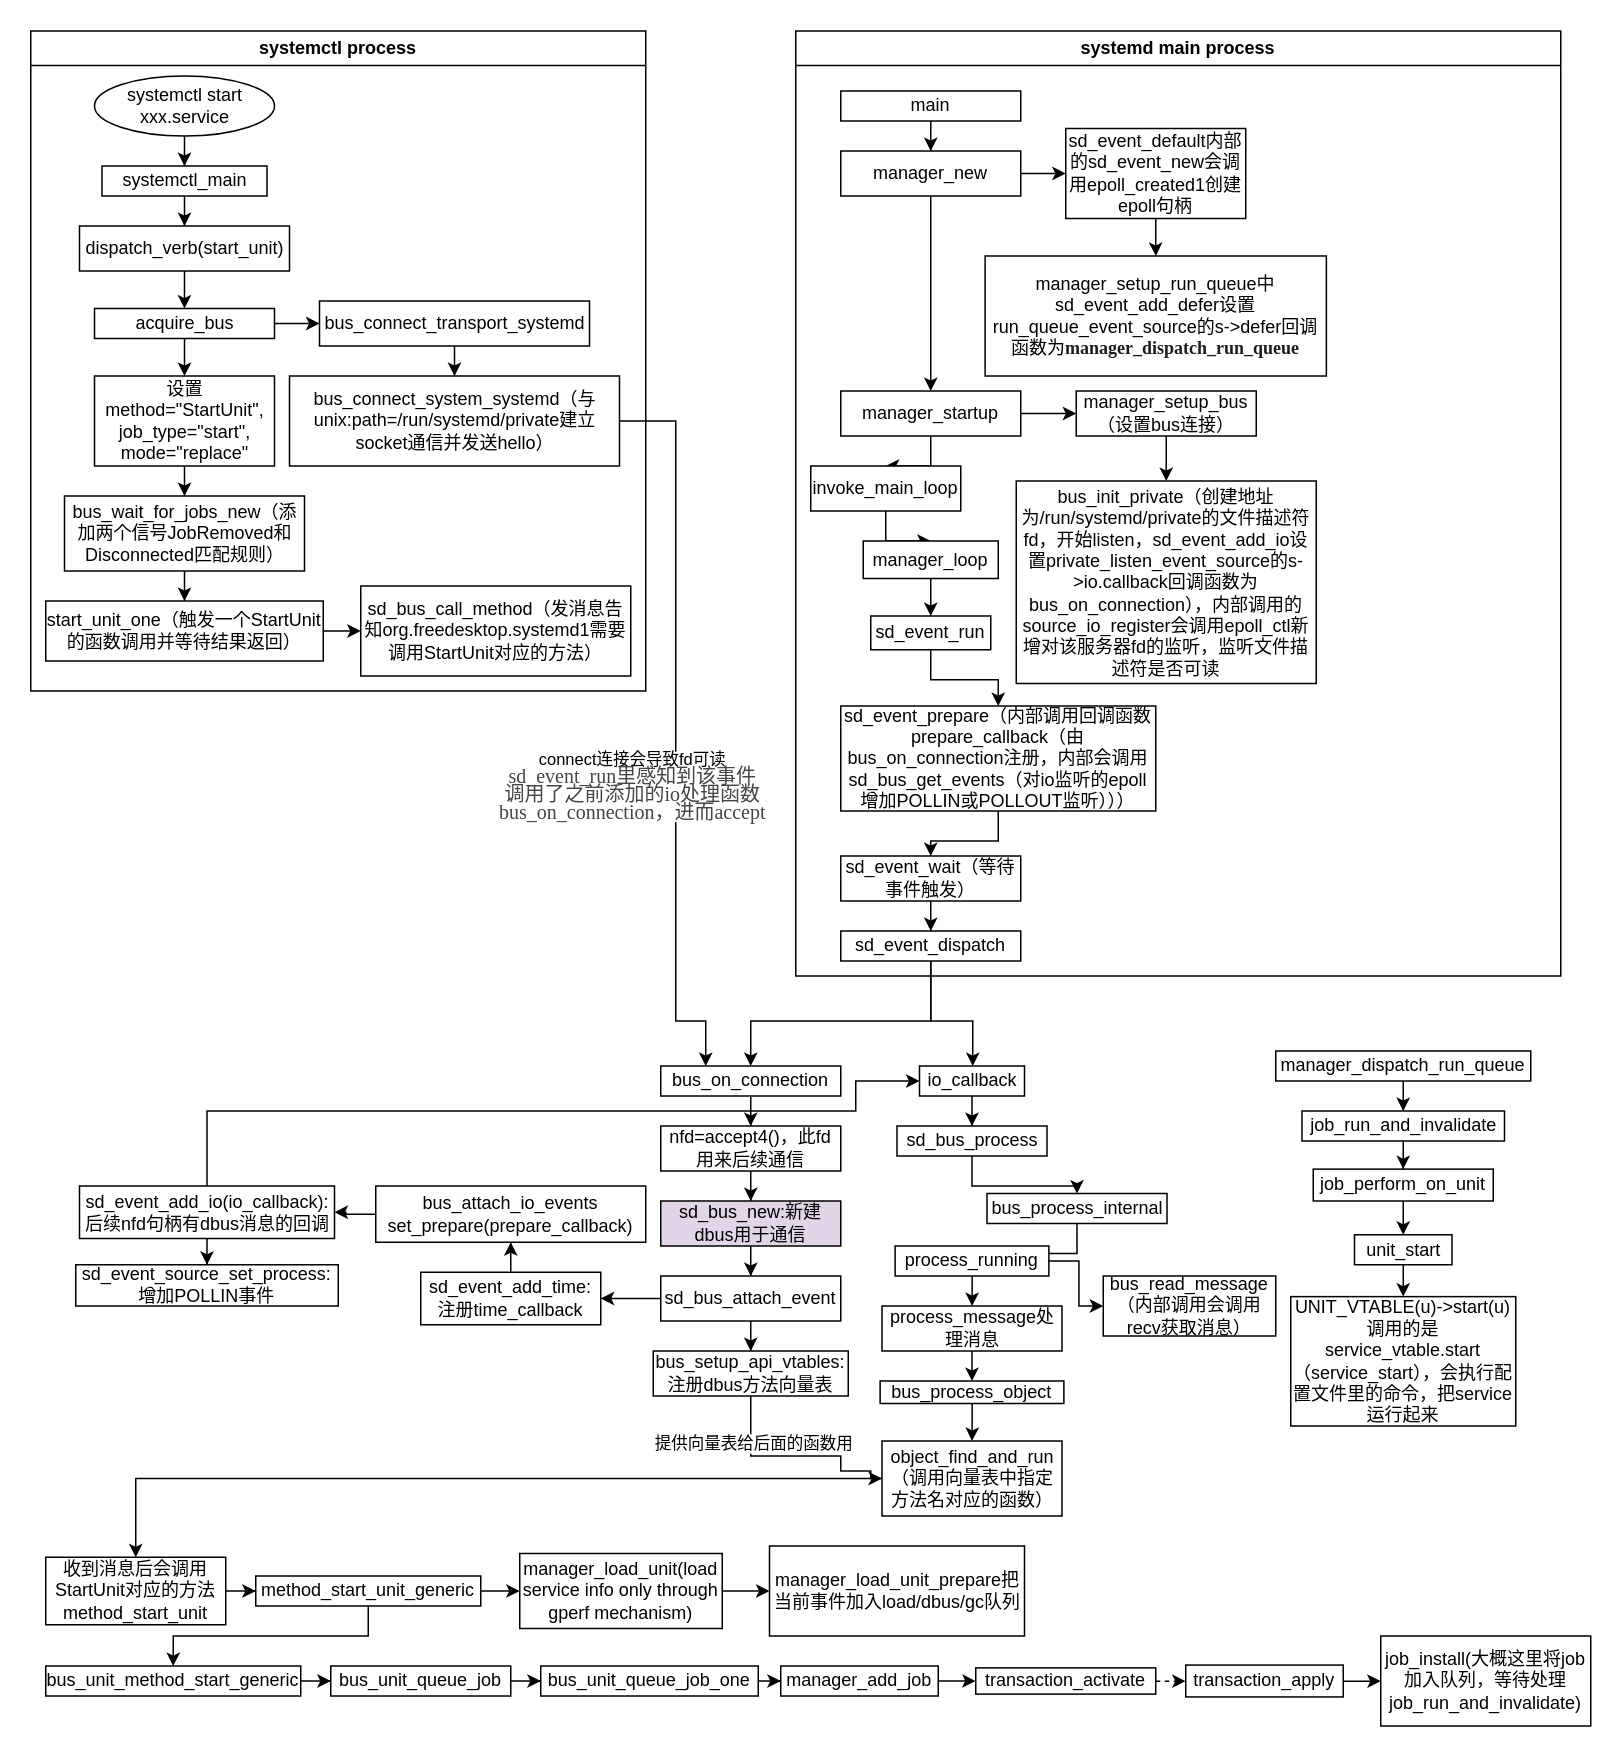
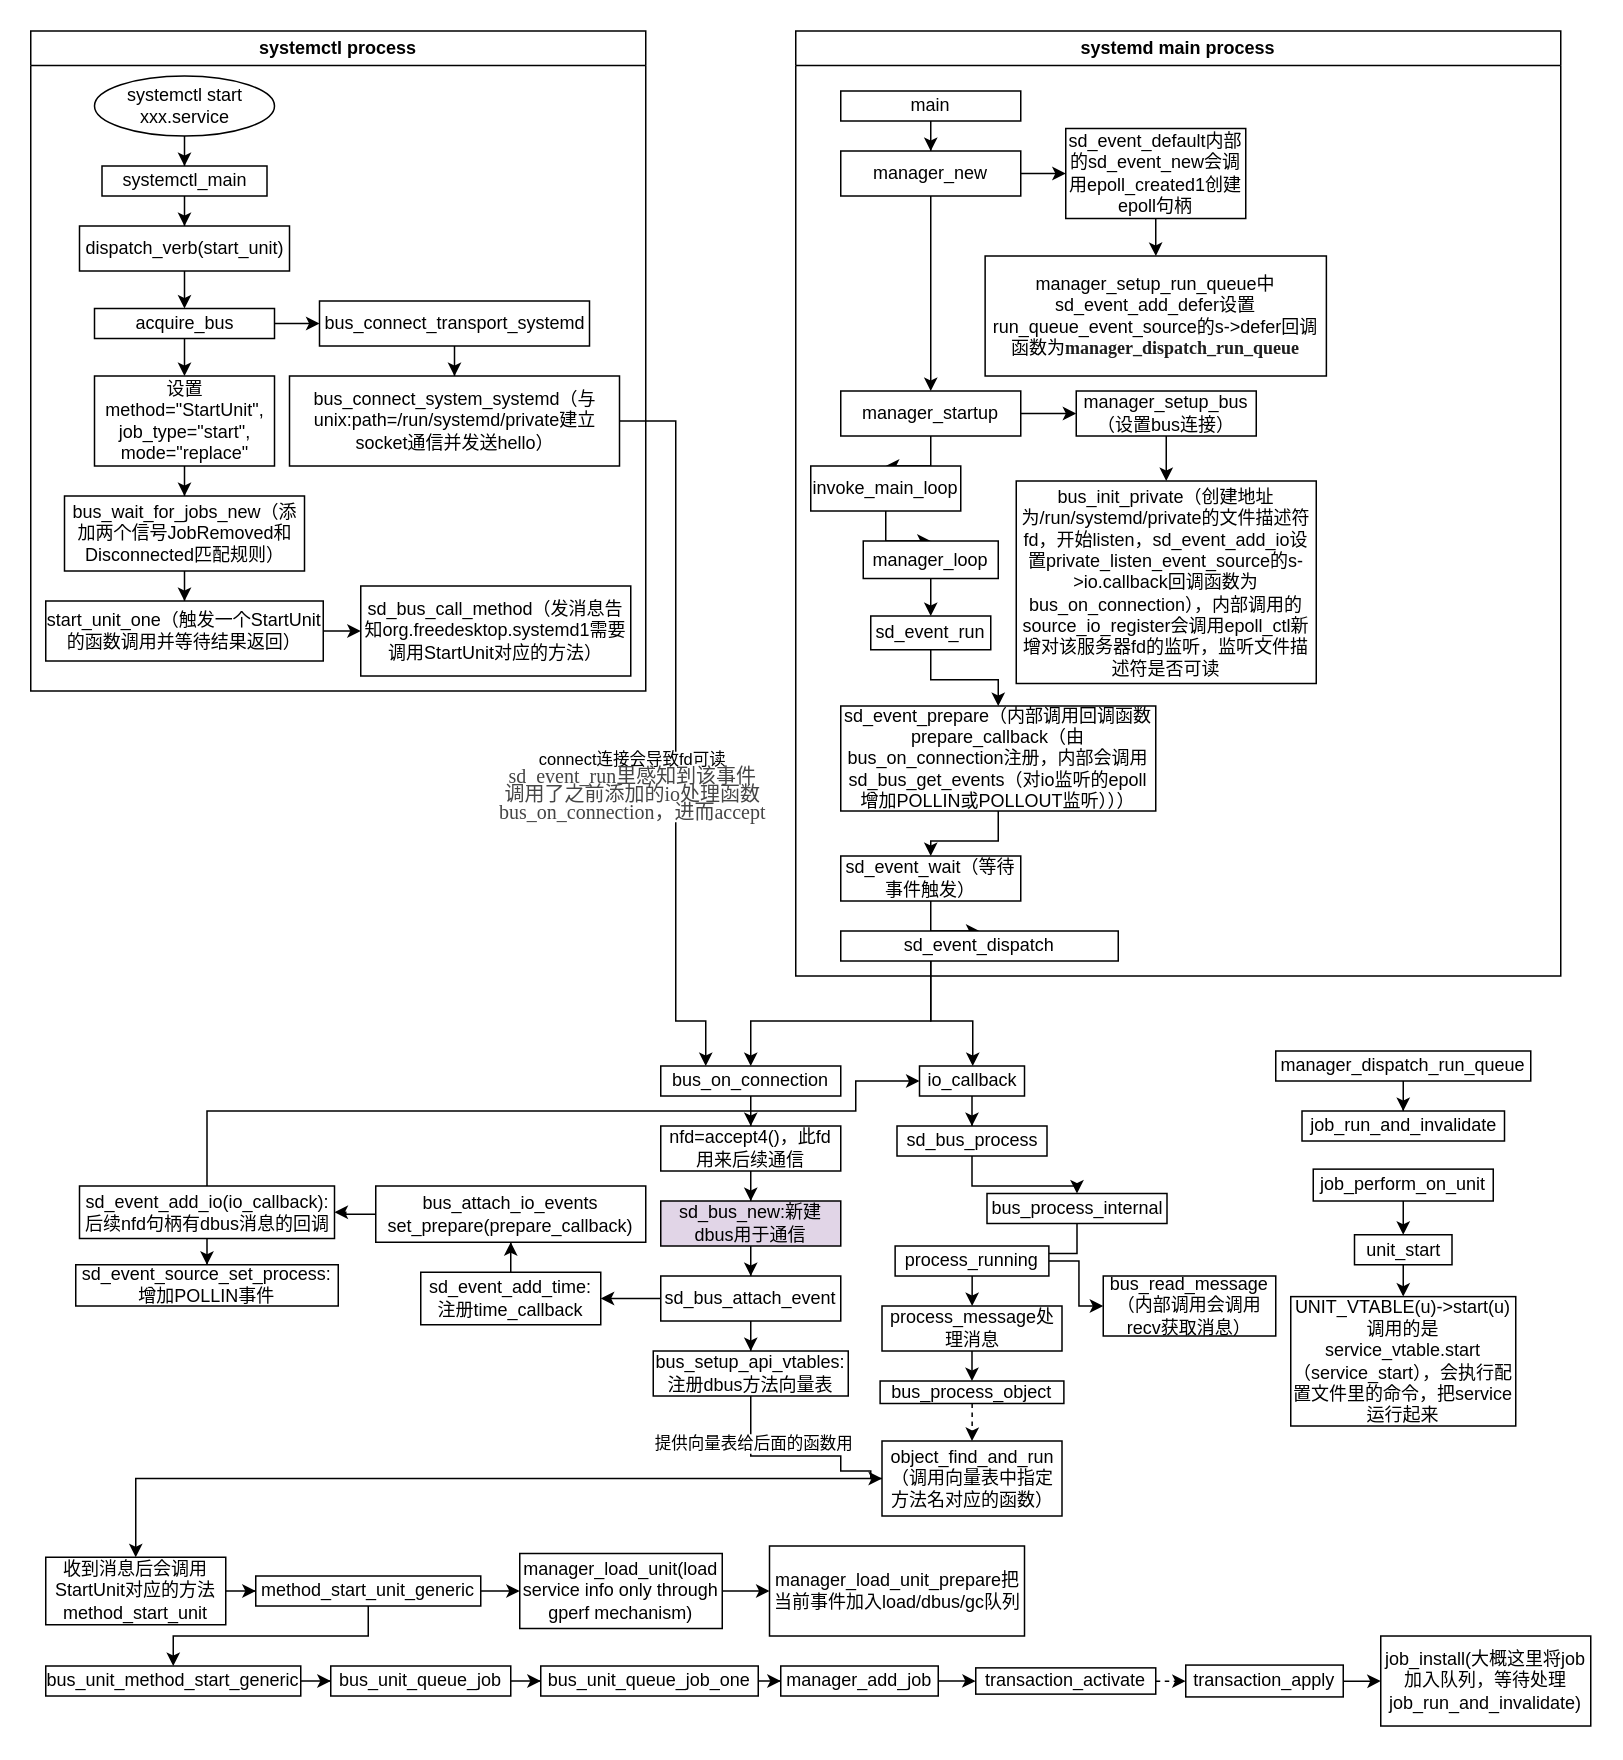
(931, 946) -> (980, 946)
(1403, 1160) -> none
(972, 1420) -> (972, 1420)
